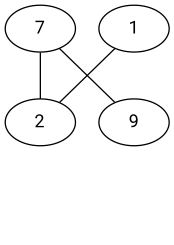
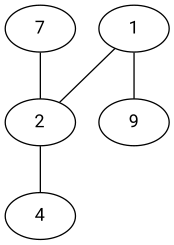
(81, 70) -> (134, 76)
none -> (40, 216)
